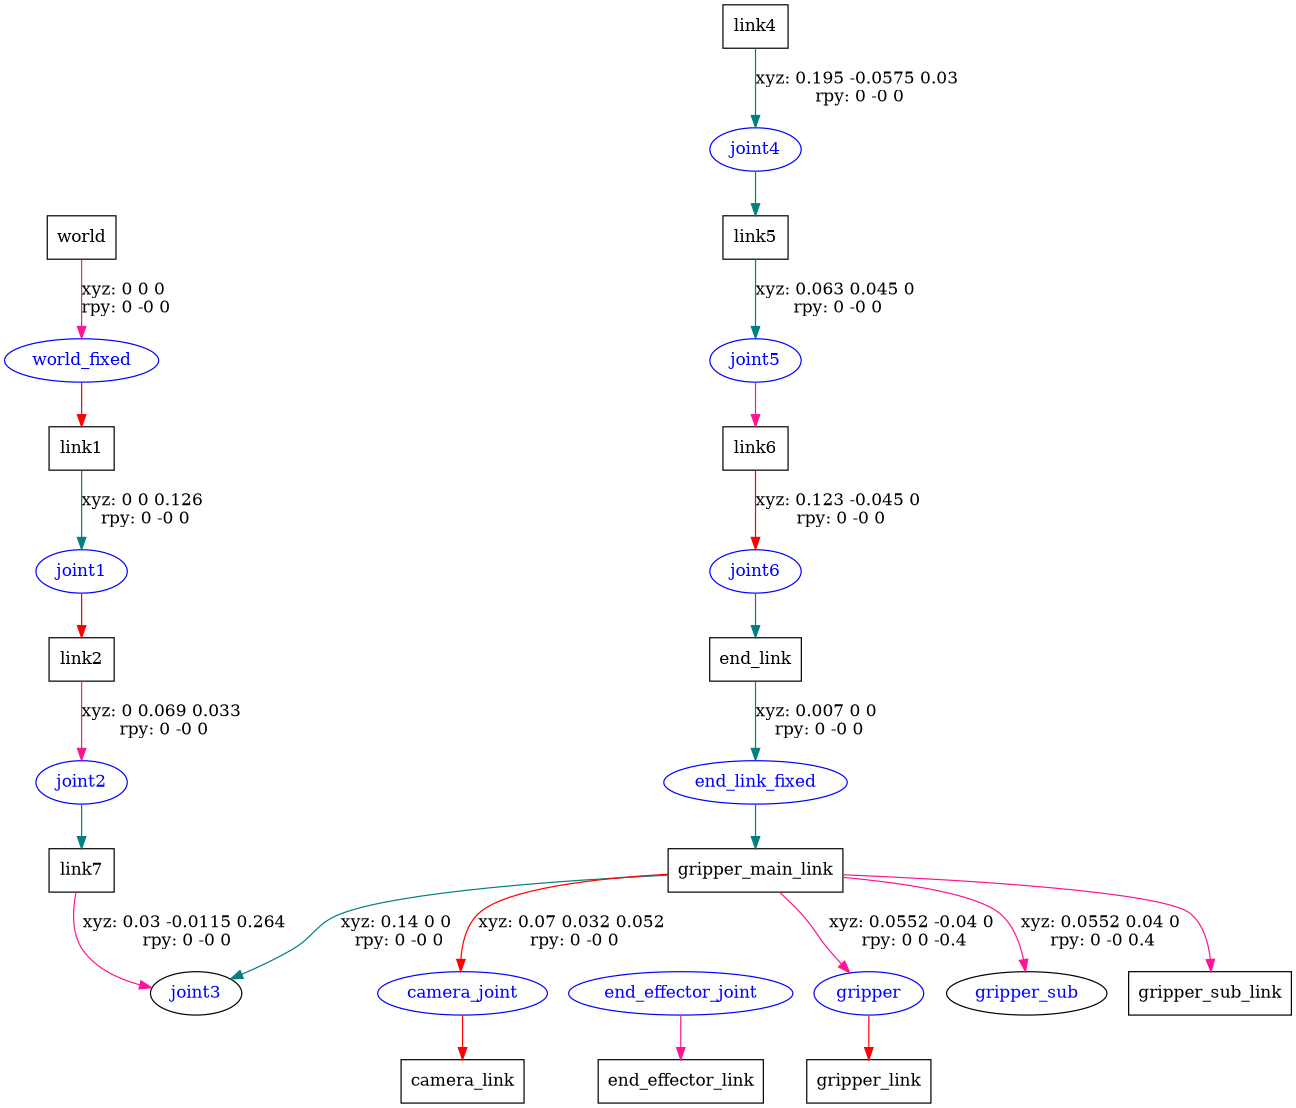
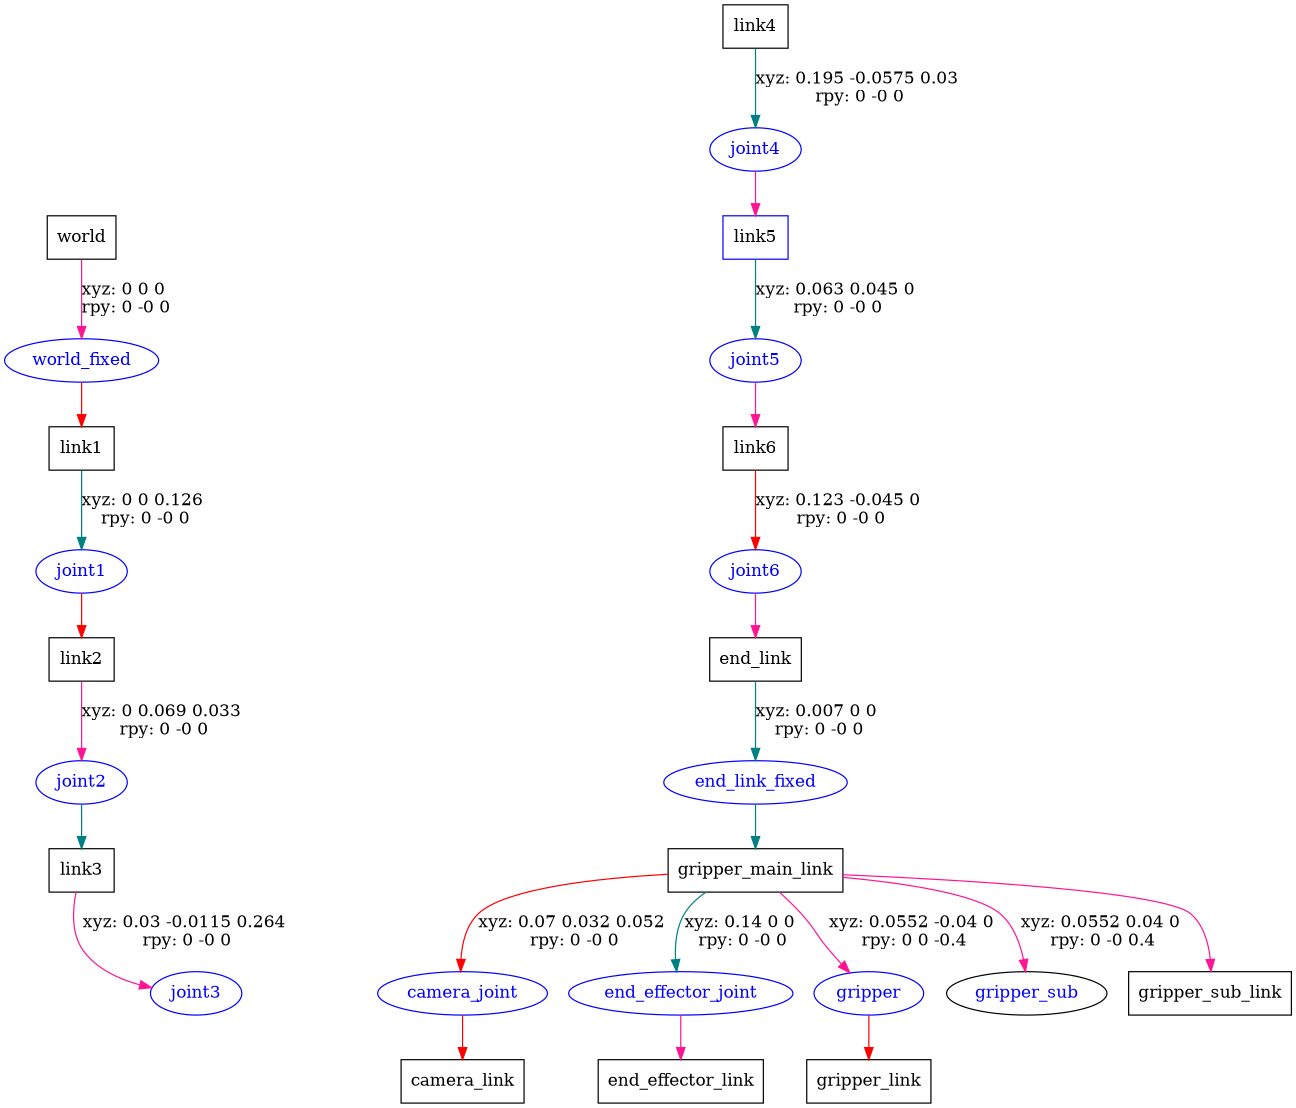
(756, 188) -> (756, 188)
(756, 237) -> (756, 237)
(756, 609) -> (756, 609)
(82, 870) -> (82, 870)
(445, 893) -> (681, 921)
(196, 993) -> (196, 993)
